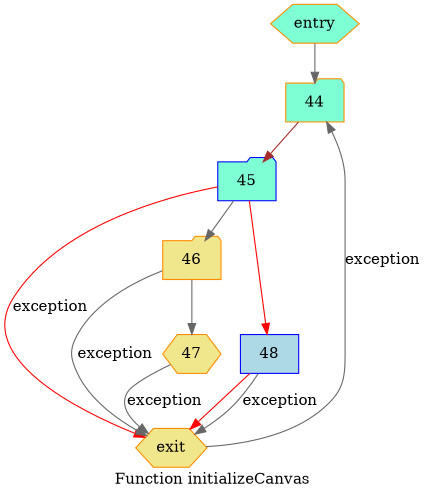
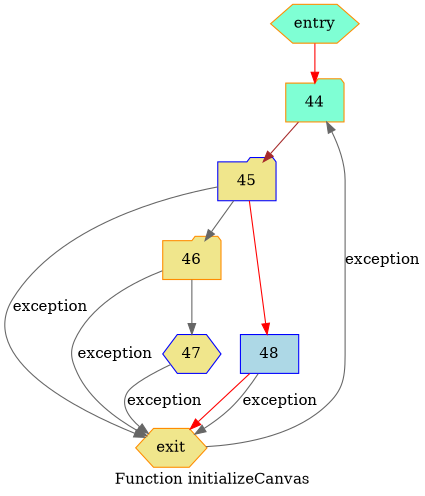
(315, 58) -> (315, 58)
(247, 181) -> (247, 181)
(24, 285) -> (24, 285)
(192, 354) -> (192, 354)
